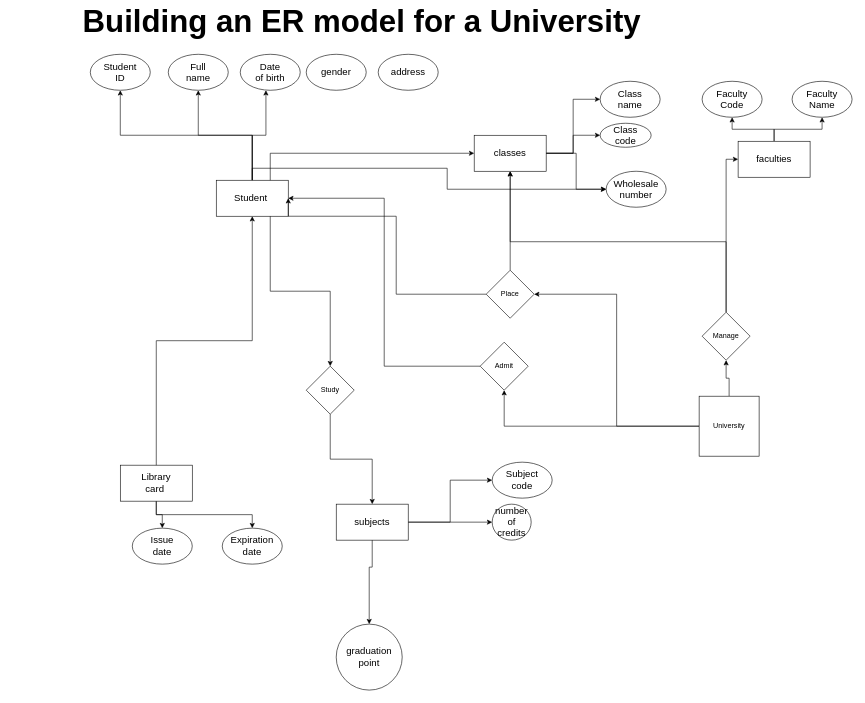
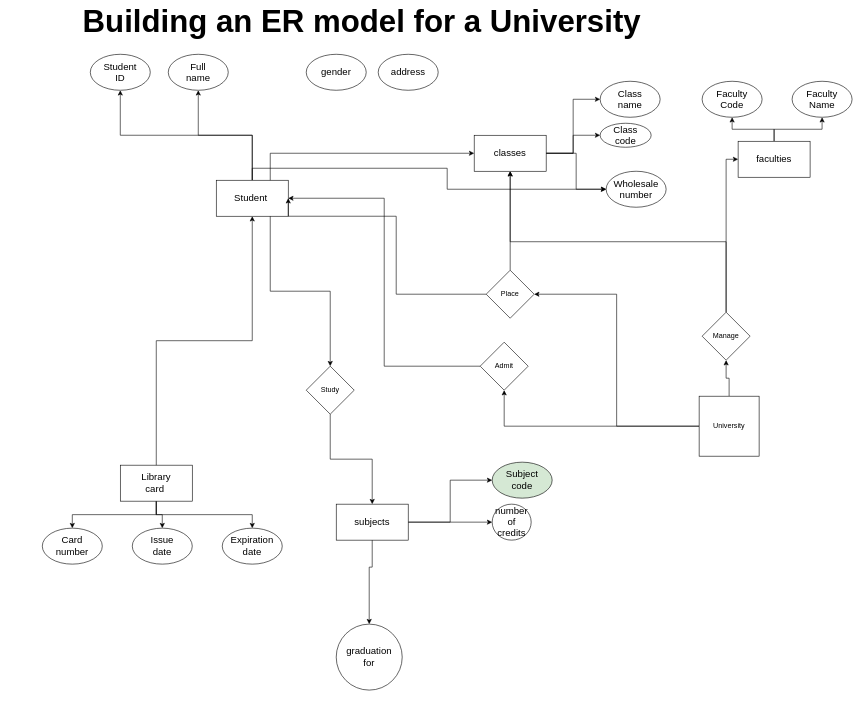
(270, 72) -> none
(266, 95) -> none
(522, 480) -> (522, 480)
none -> (109, 515)
none -> (72, 546)
(369, 657) -> (369, 657)
